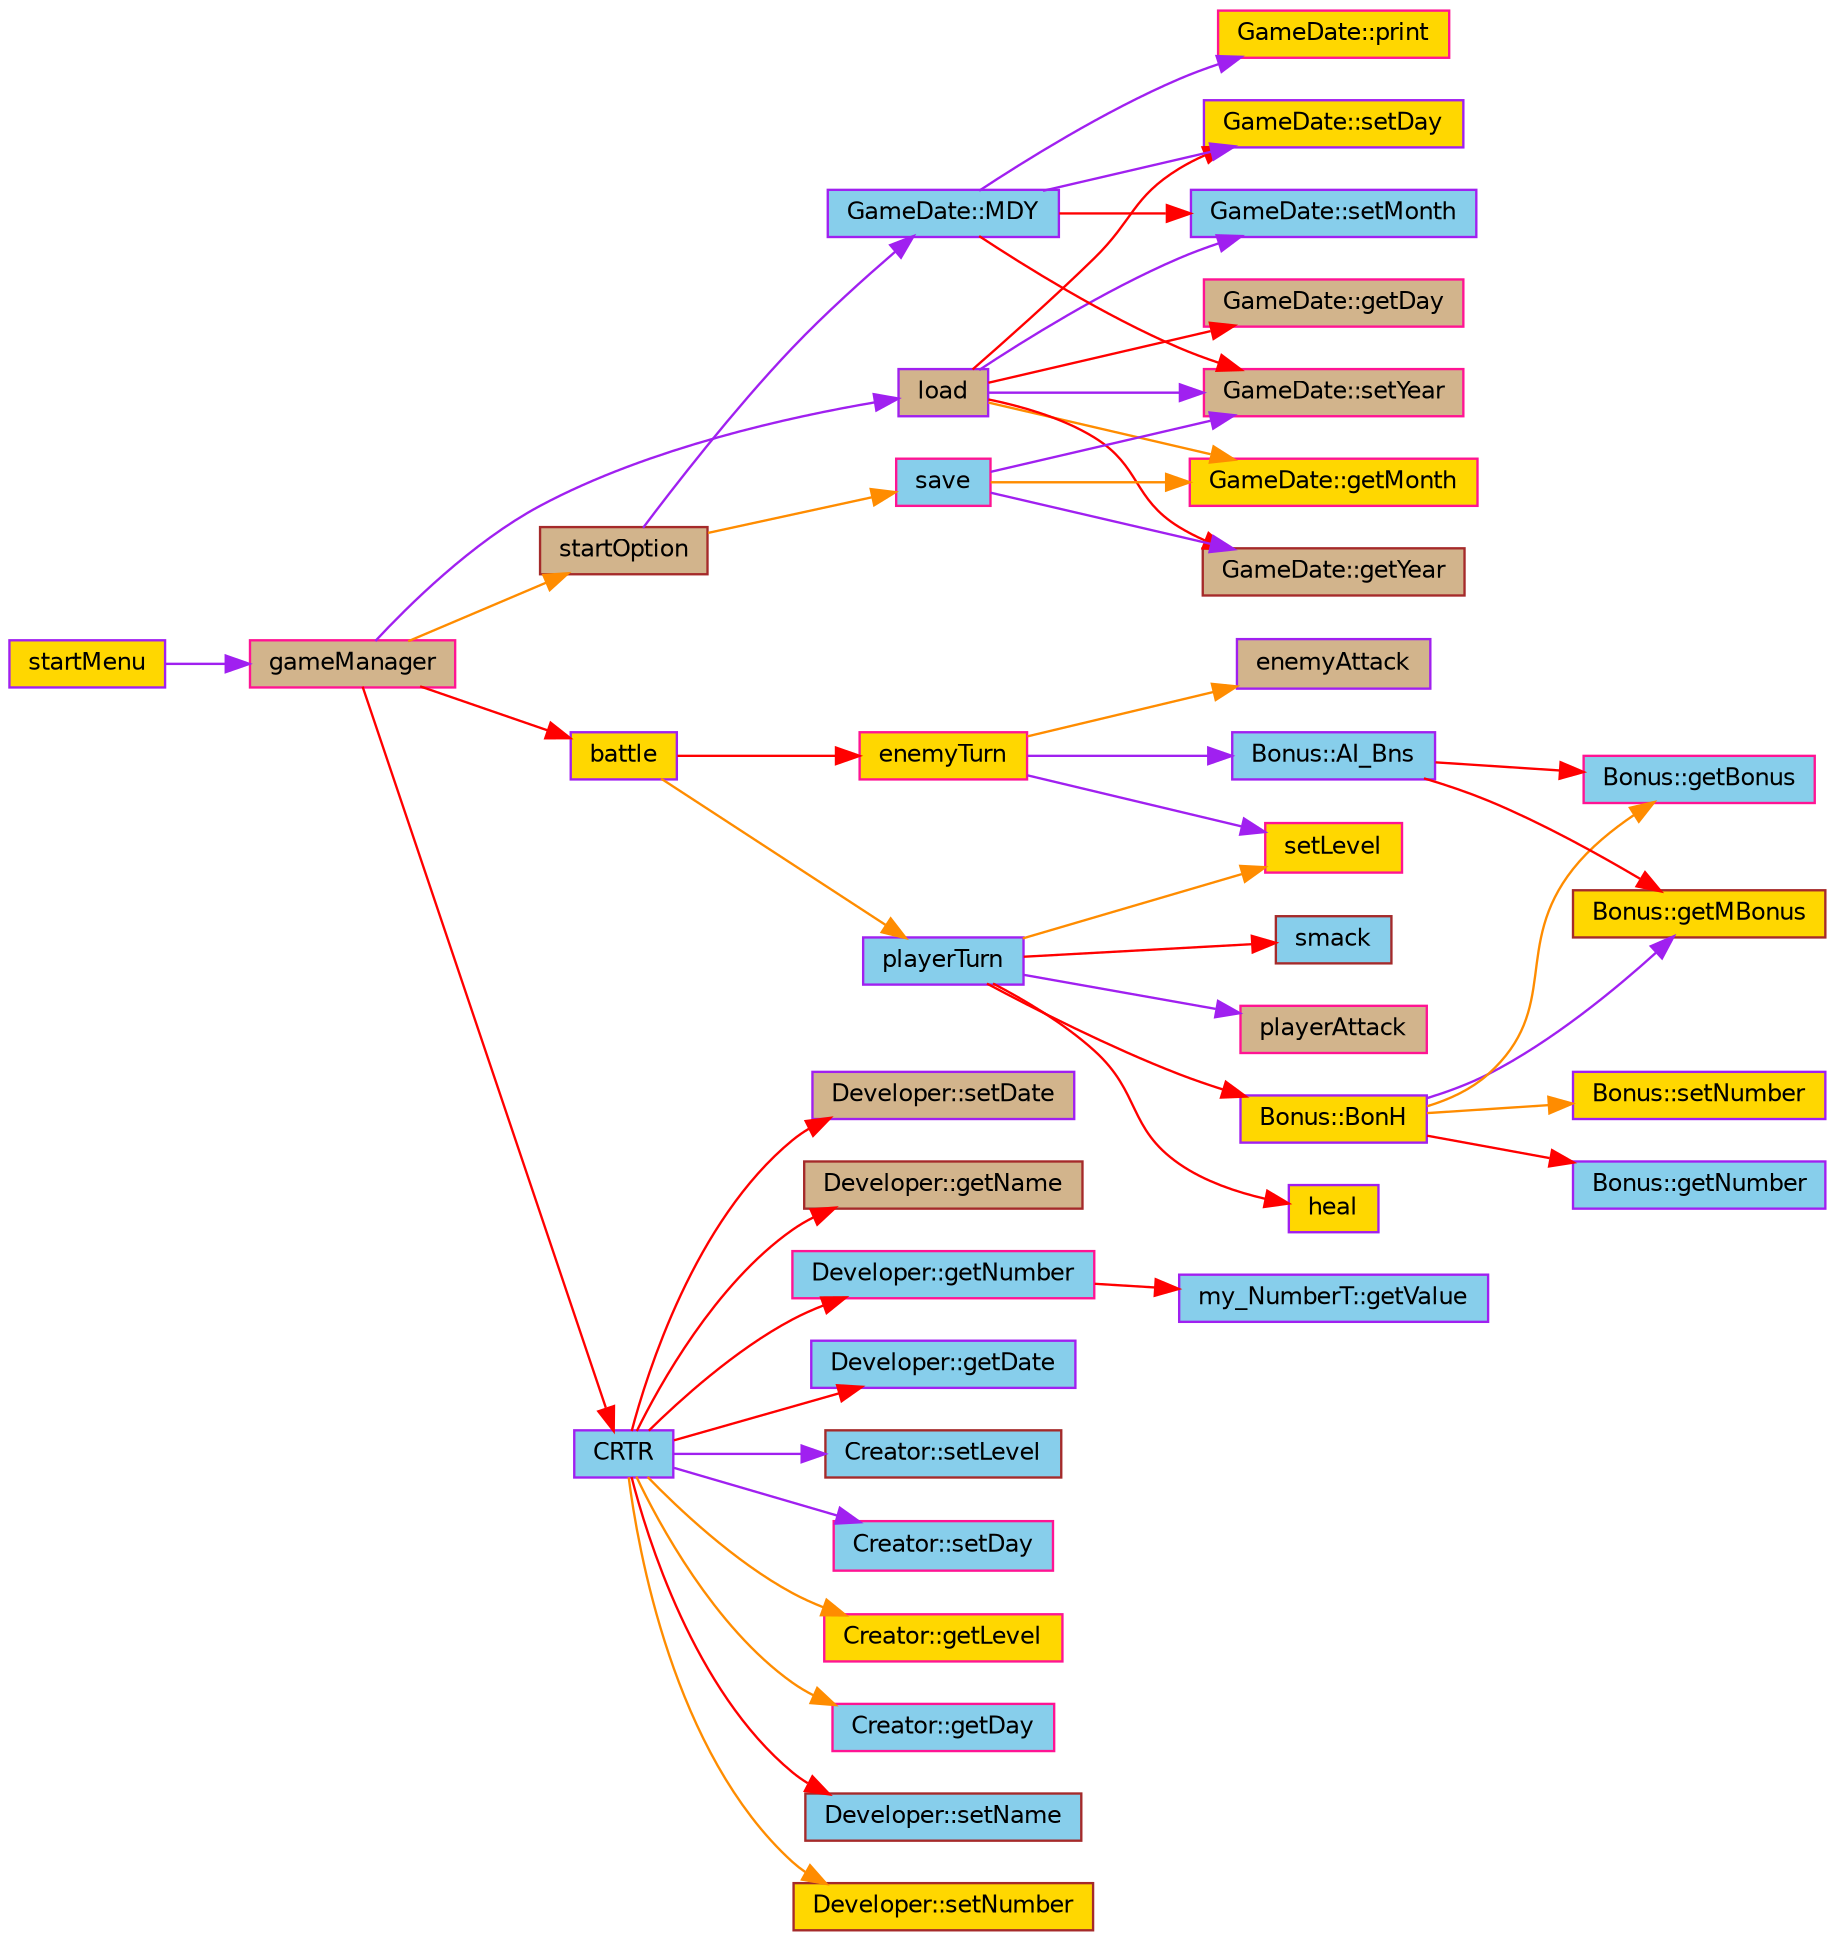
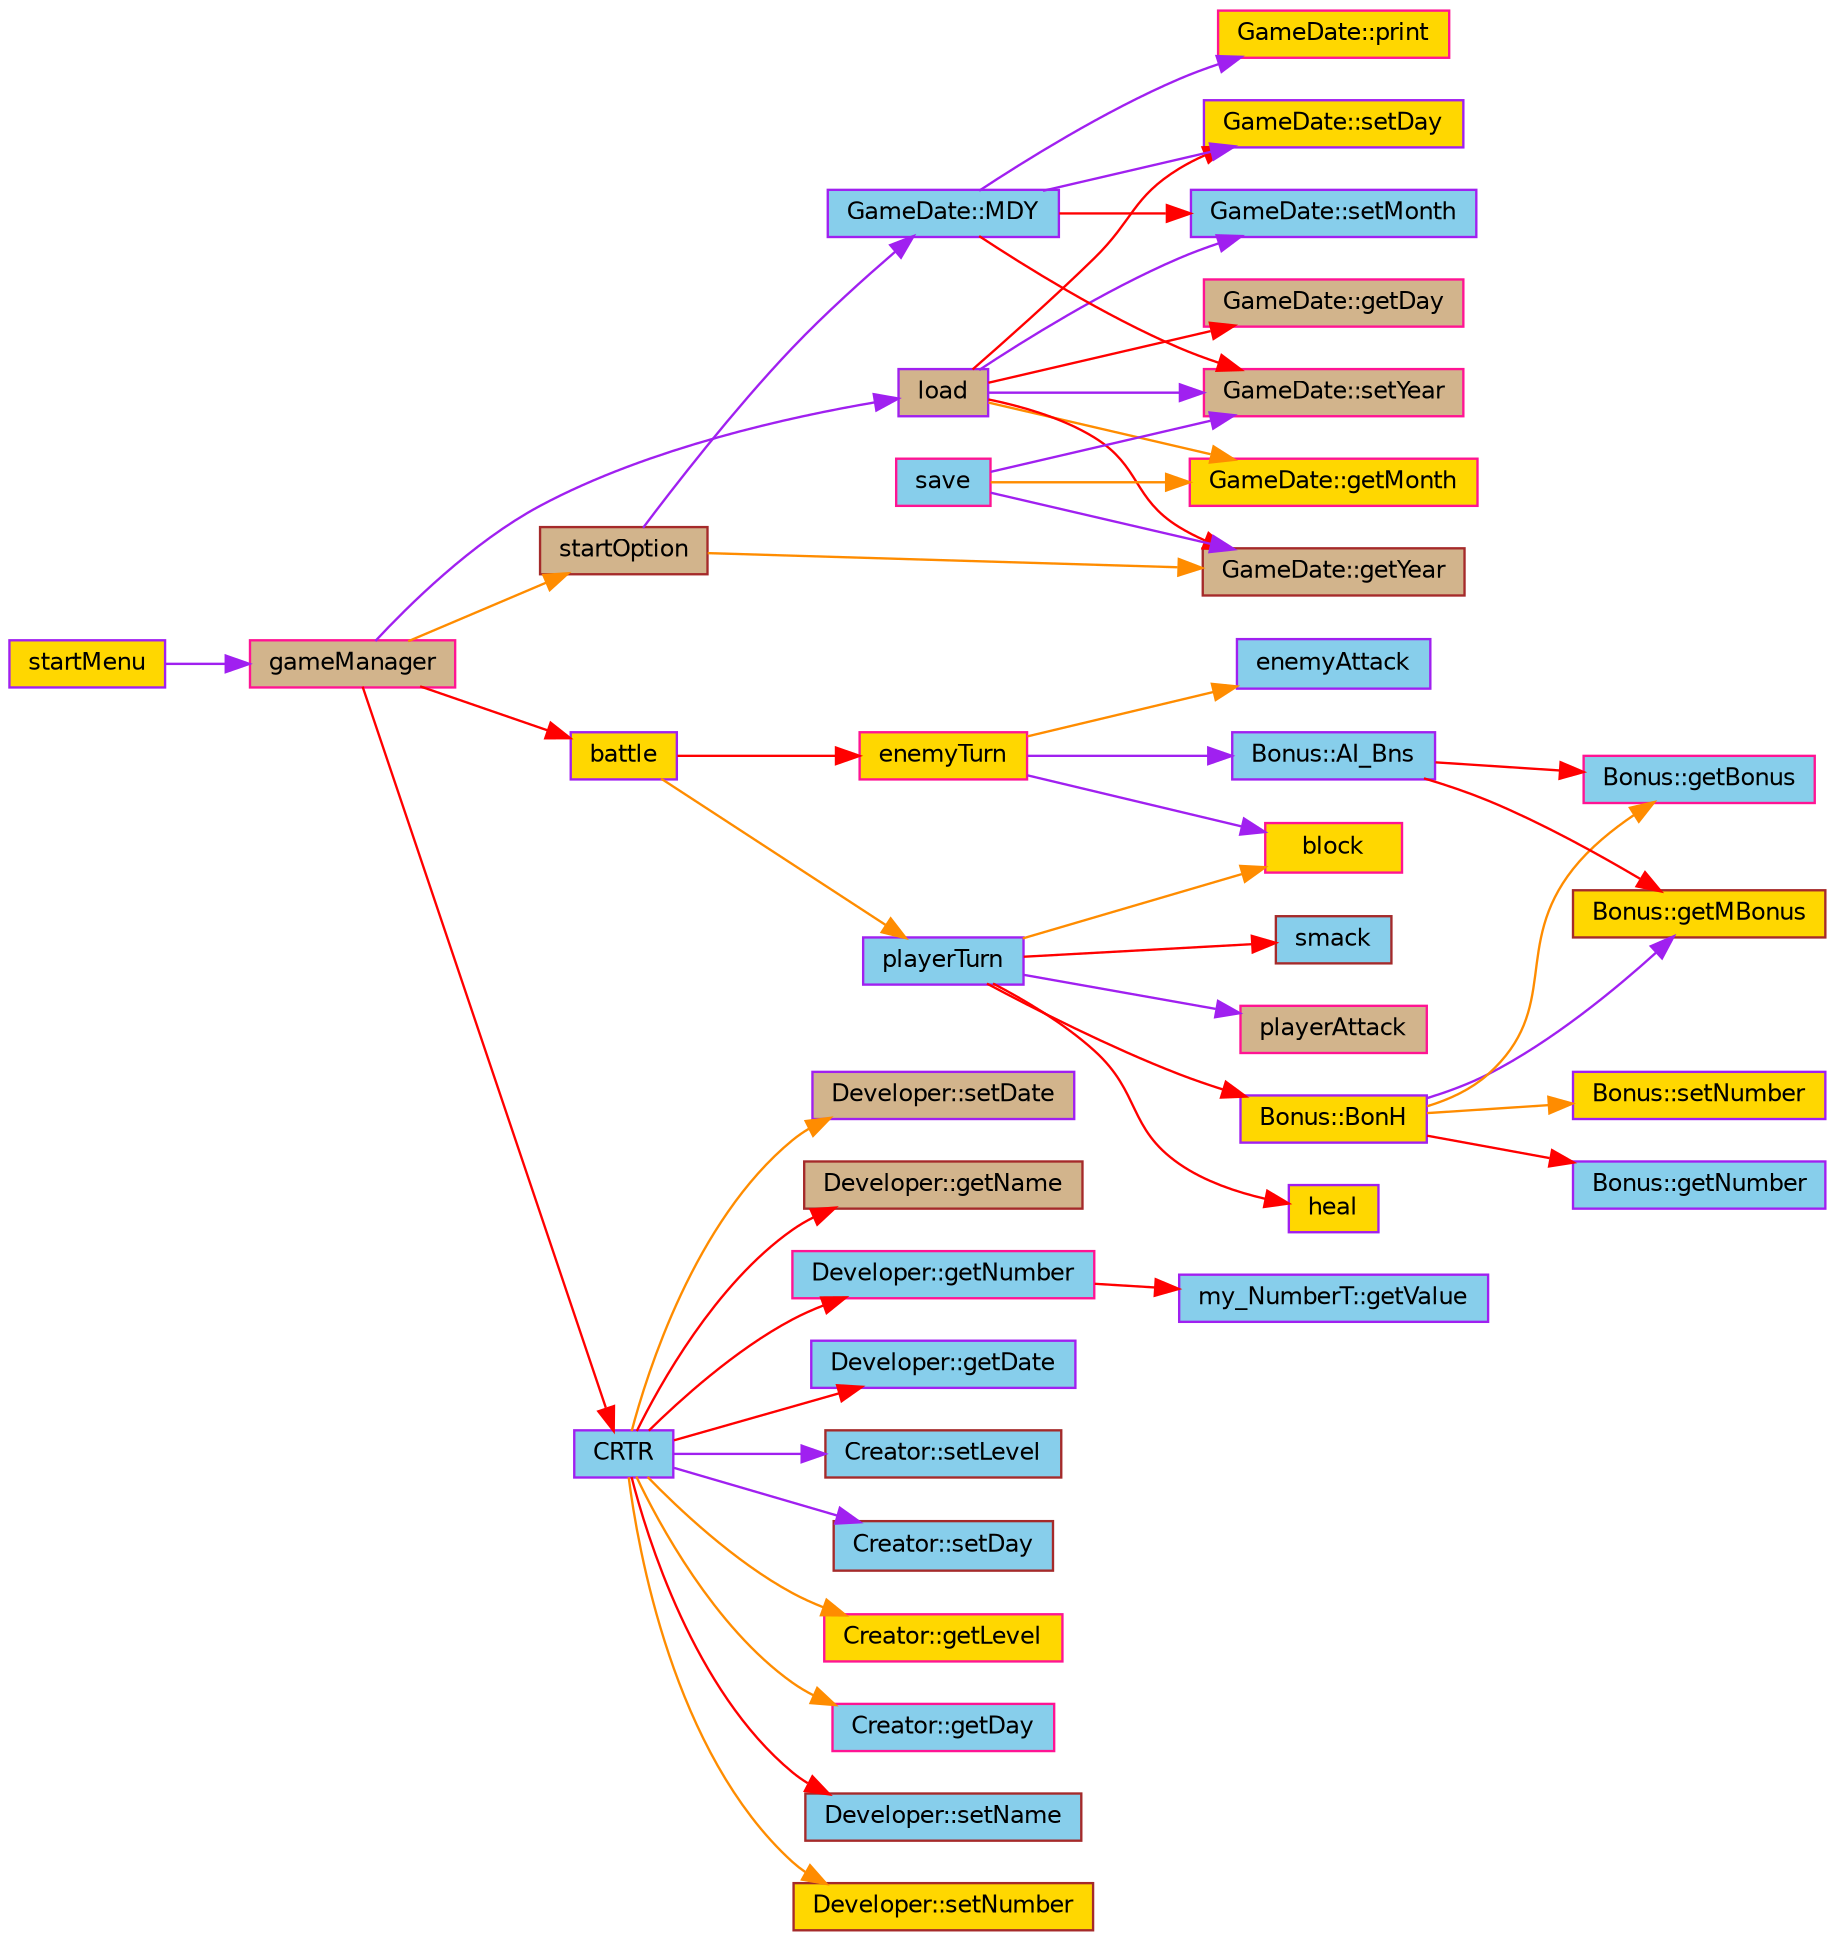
(790, 515) -> (943, 560)
(1334, 664) -> (1334, 664)
(1334, 848) -> (1334, 848)
(696, 1265) -> (696, 1265)
(943, 1546) -> (943, 1546)
